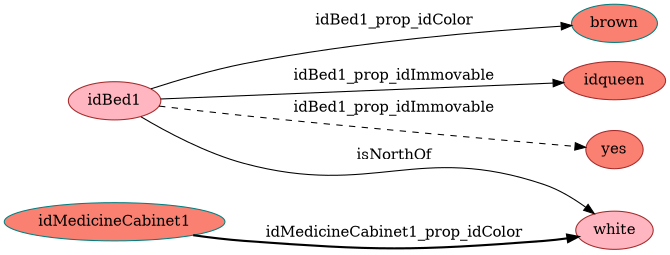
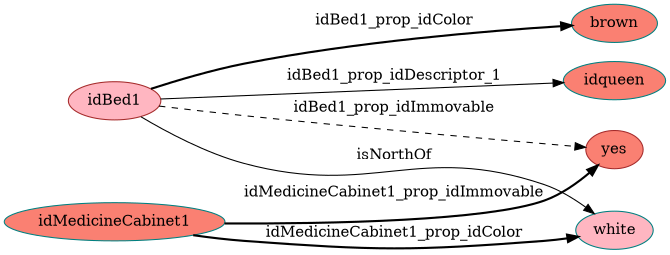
(354, 46) -> (354, 46)
(394, 76) -> (394, 76)
(614, 81) -> (614, 81)
none -> (412, 219)
(614, 230) -> (614, 230)
